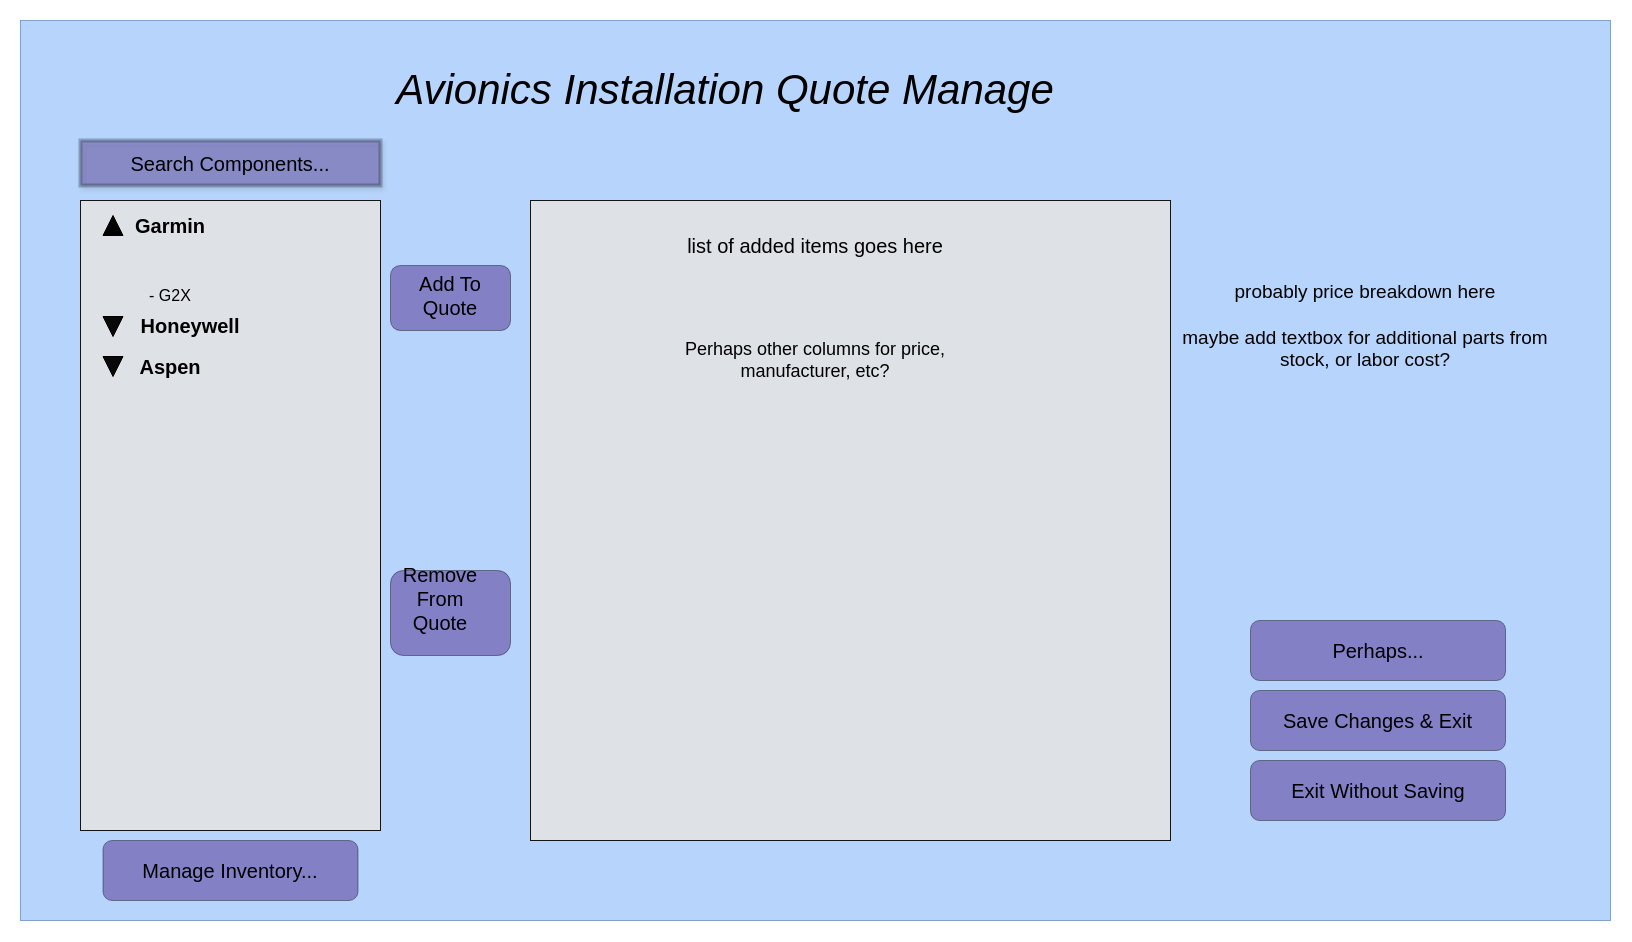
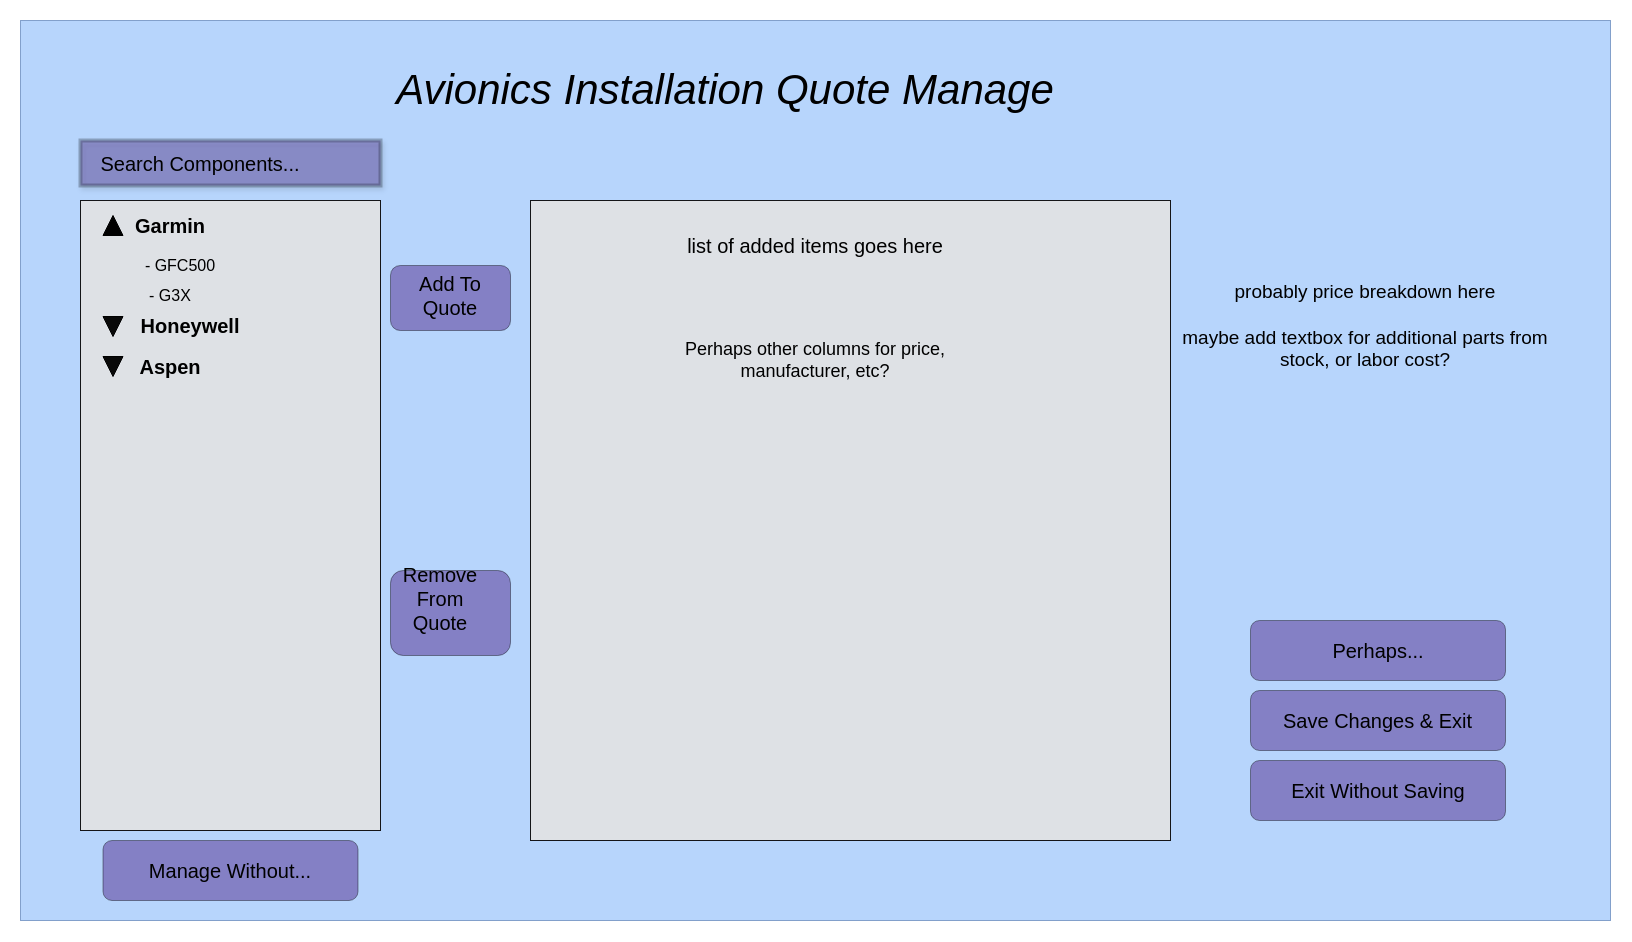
(231, 163) -> (201, 163)
none -> (181, 266)
(171, 296) -> (171, 296)
(231, 871) -> (231, 871)
